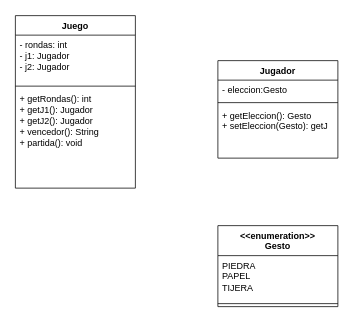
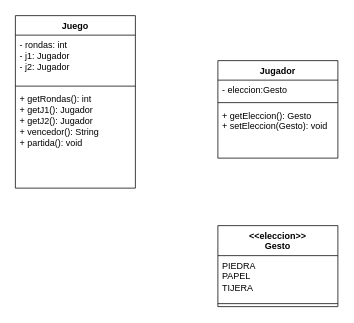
(279, 127) -> (279, 127)
(278, 241) -> (278, 241)
